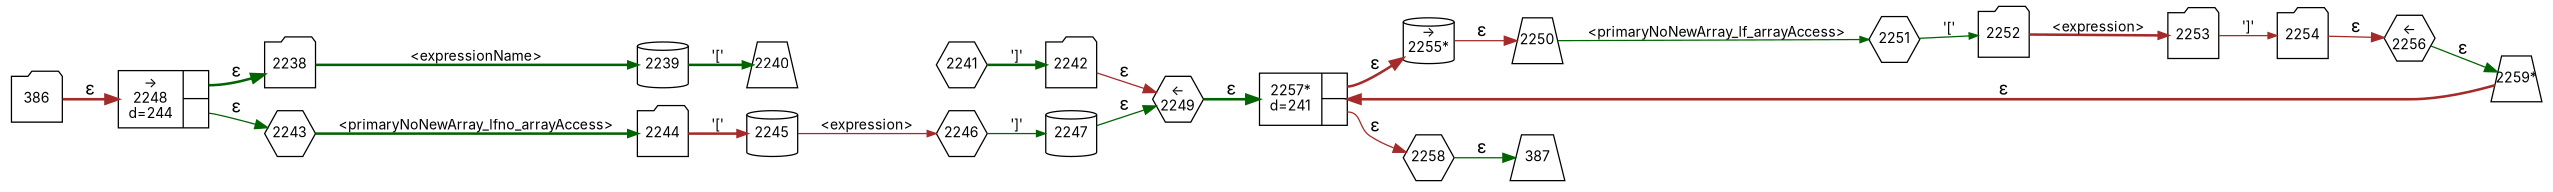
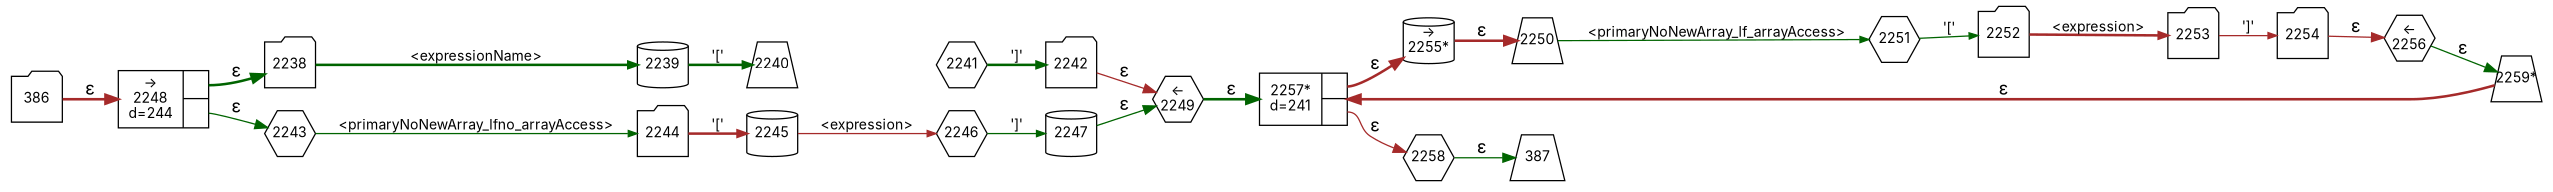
(1479, 41) -> (1479, 41)
(472, 134) -> (472, 134)
